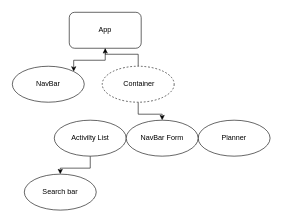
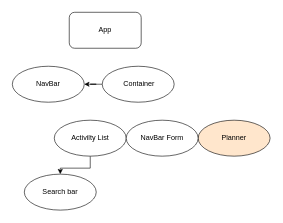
(105, 51) -> none
(124, 54) -> (91, 84)
(138, 84) -> (138, 84)
(161, 114) -> none
(234, 138) -> (234, 138)
